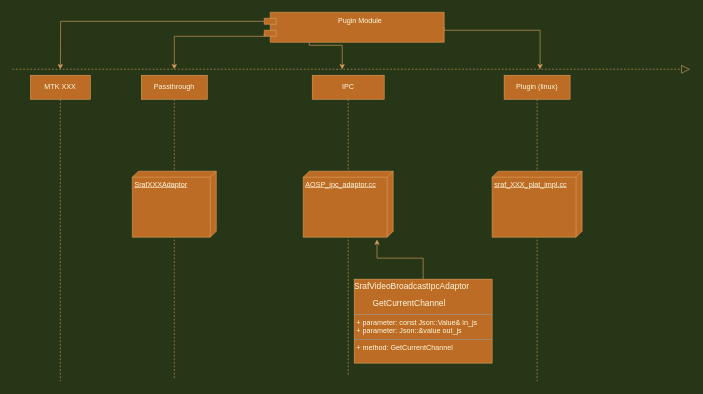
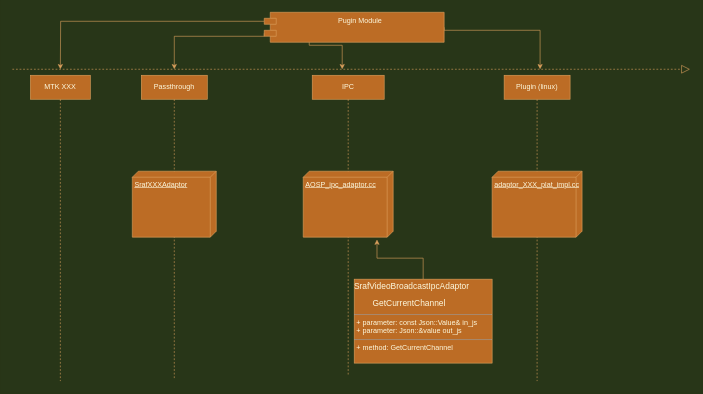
(533, 185) -> (539, 185)
